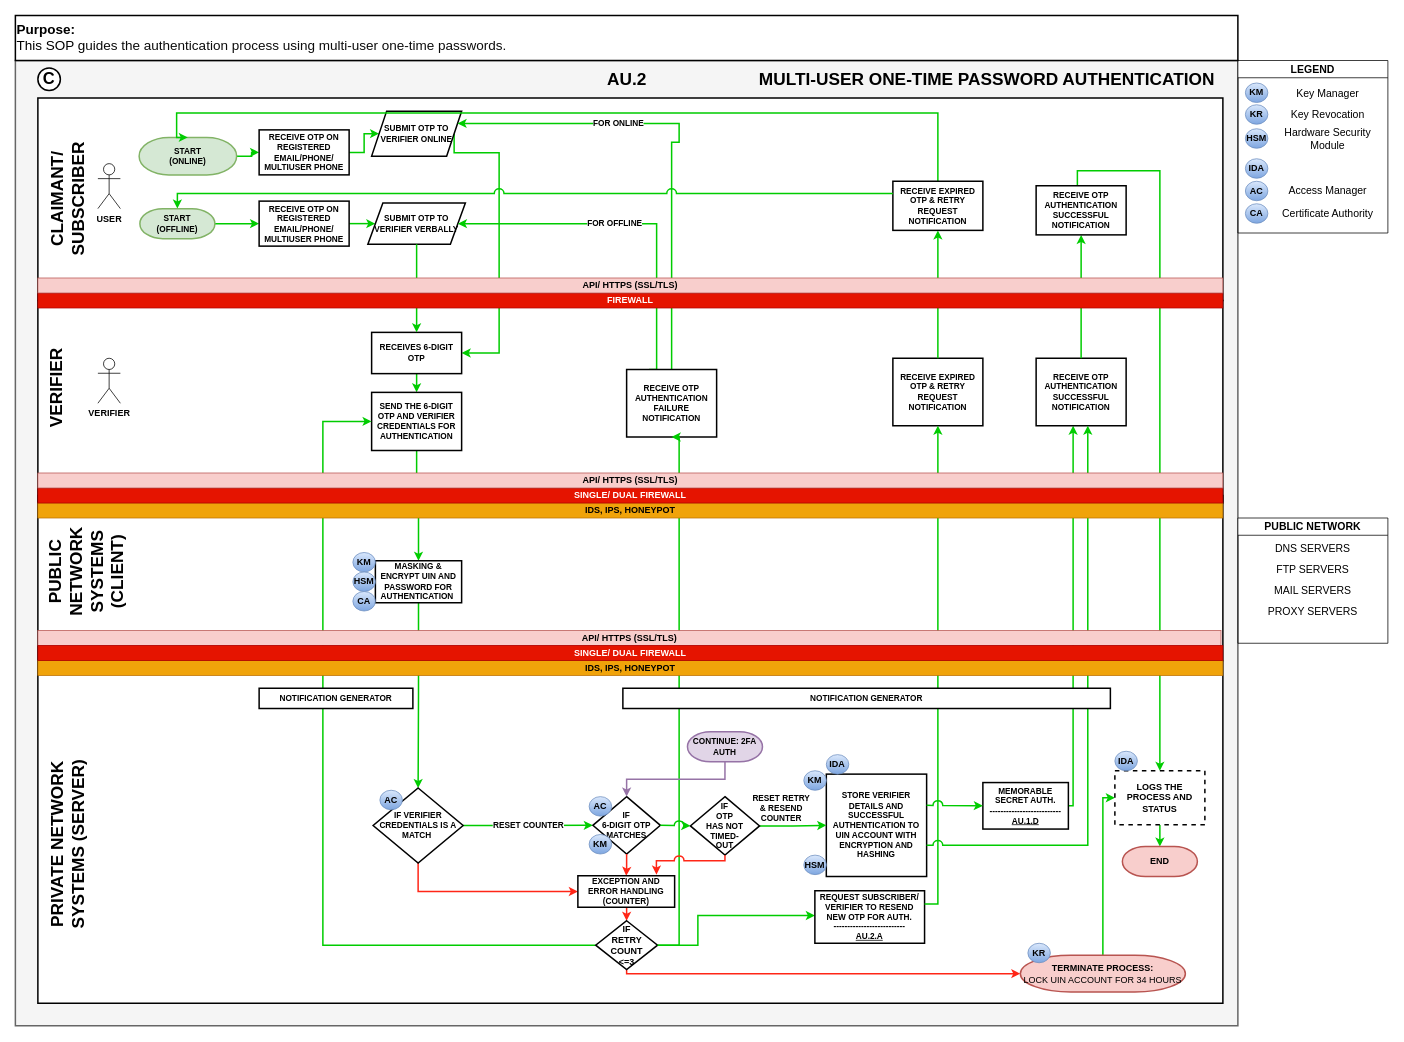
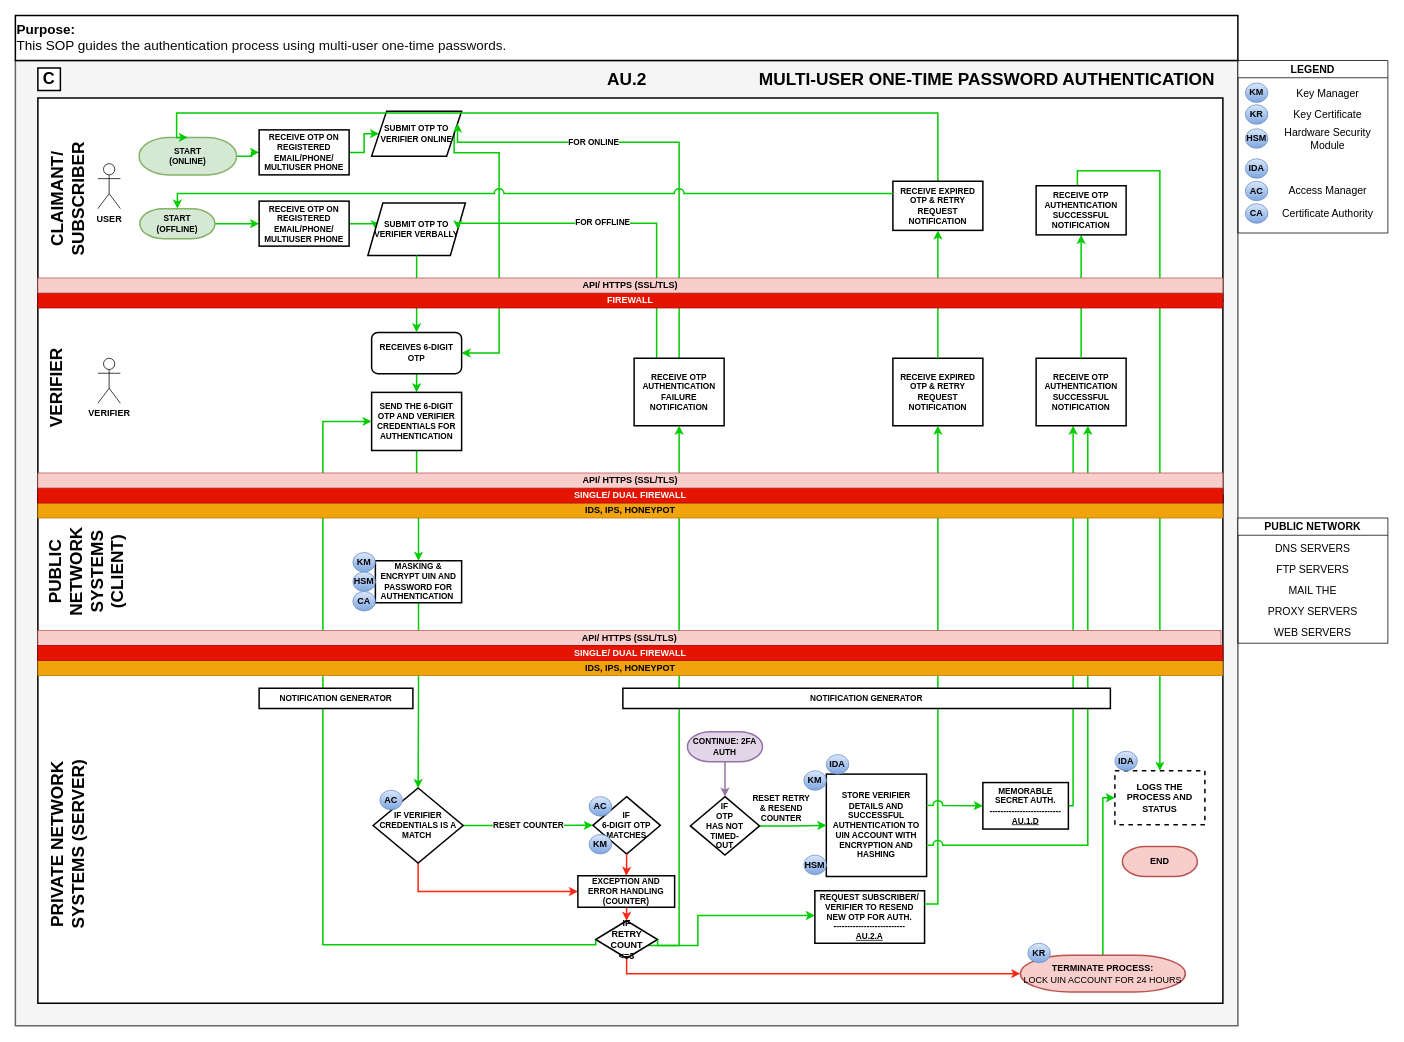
(49, 79) -> (49, 79)
(1328, 114) -> (1328, 114)
(417, 224) -> (417, 229)
(417, 353) -> (417, 353)
(672, 403) -> (679, 392)
(1313, 591) -> (1313, 591)
none -> (1313, 633)
(672, 779) -> (725, 783)
(673, 825) -> none
(1160, 840) -> none
(689, 861) -> none
(627, 945) -> (627, 939)
(1103, 974) -> (1103, 974)
